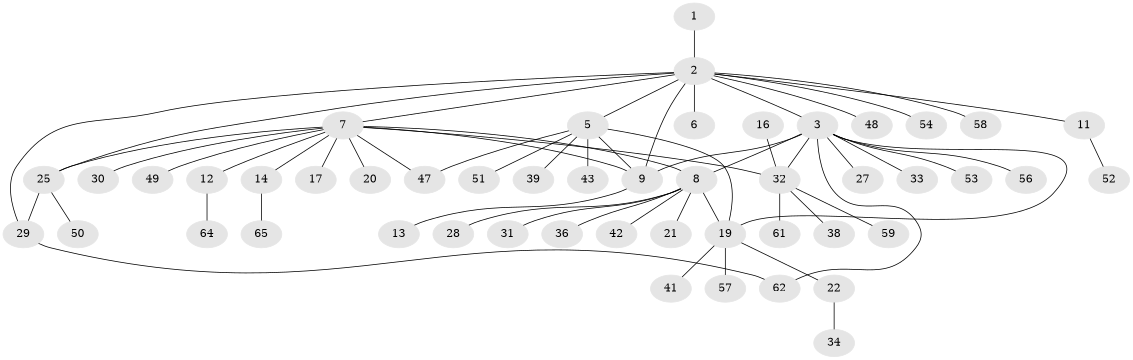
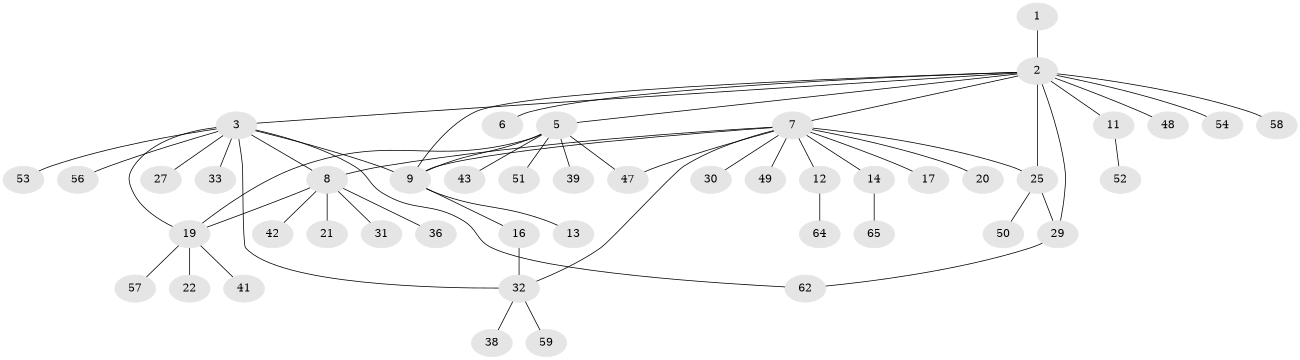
none -> (465, 207)
(453, 234) -> none
(780, 234) -> none
(834, 343) -> none
